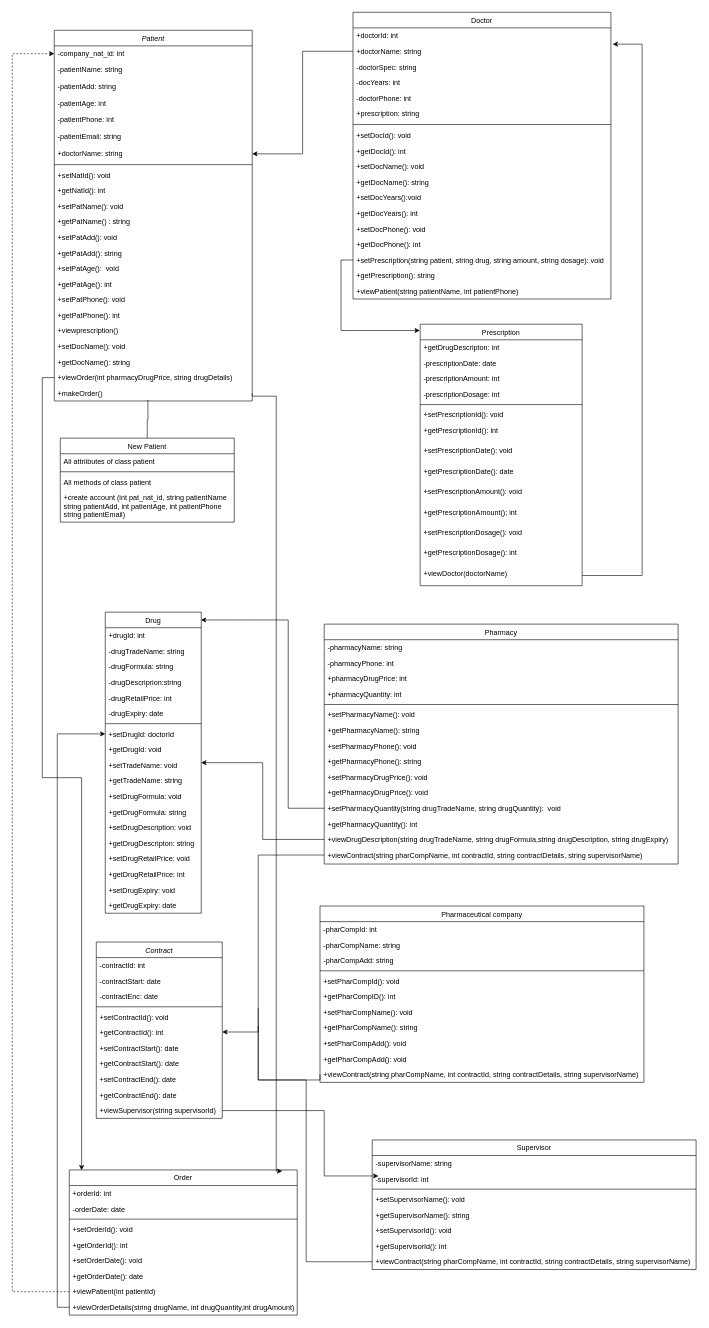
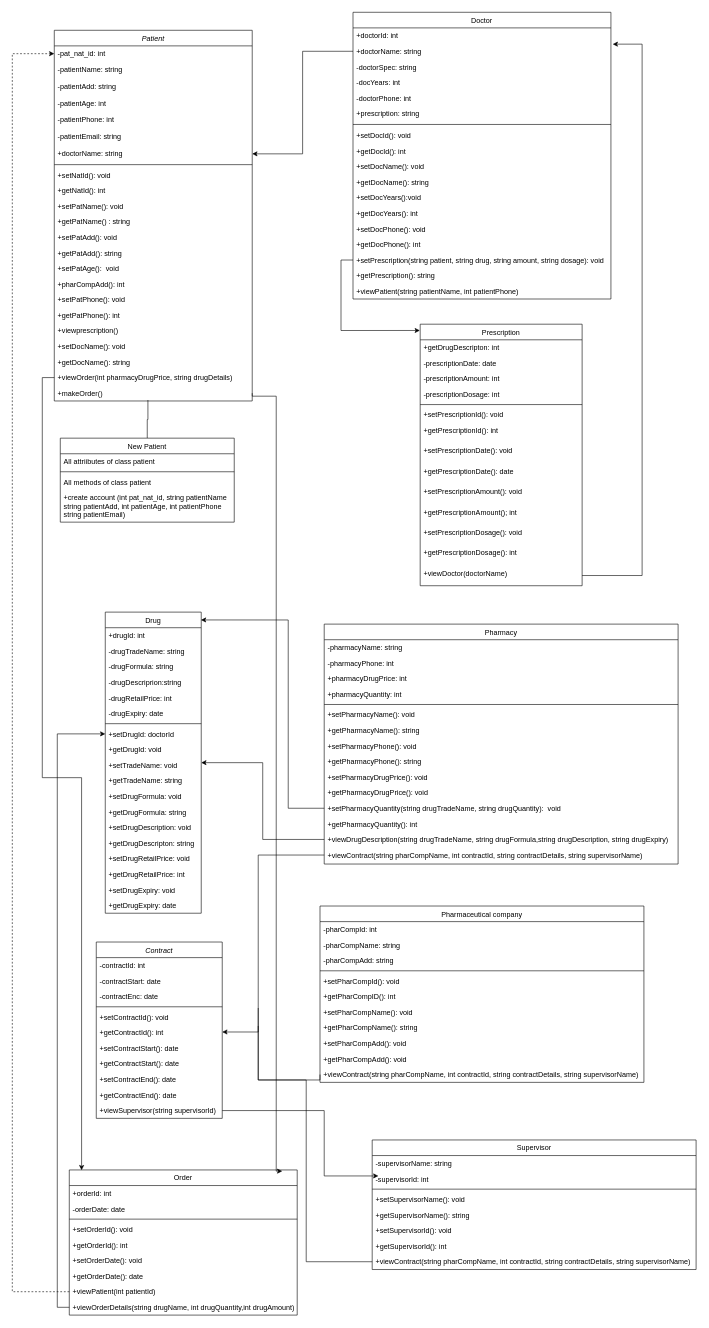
(94, 54) -> (86, 54)
(89, 284) -> (93, 284)
